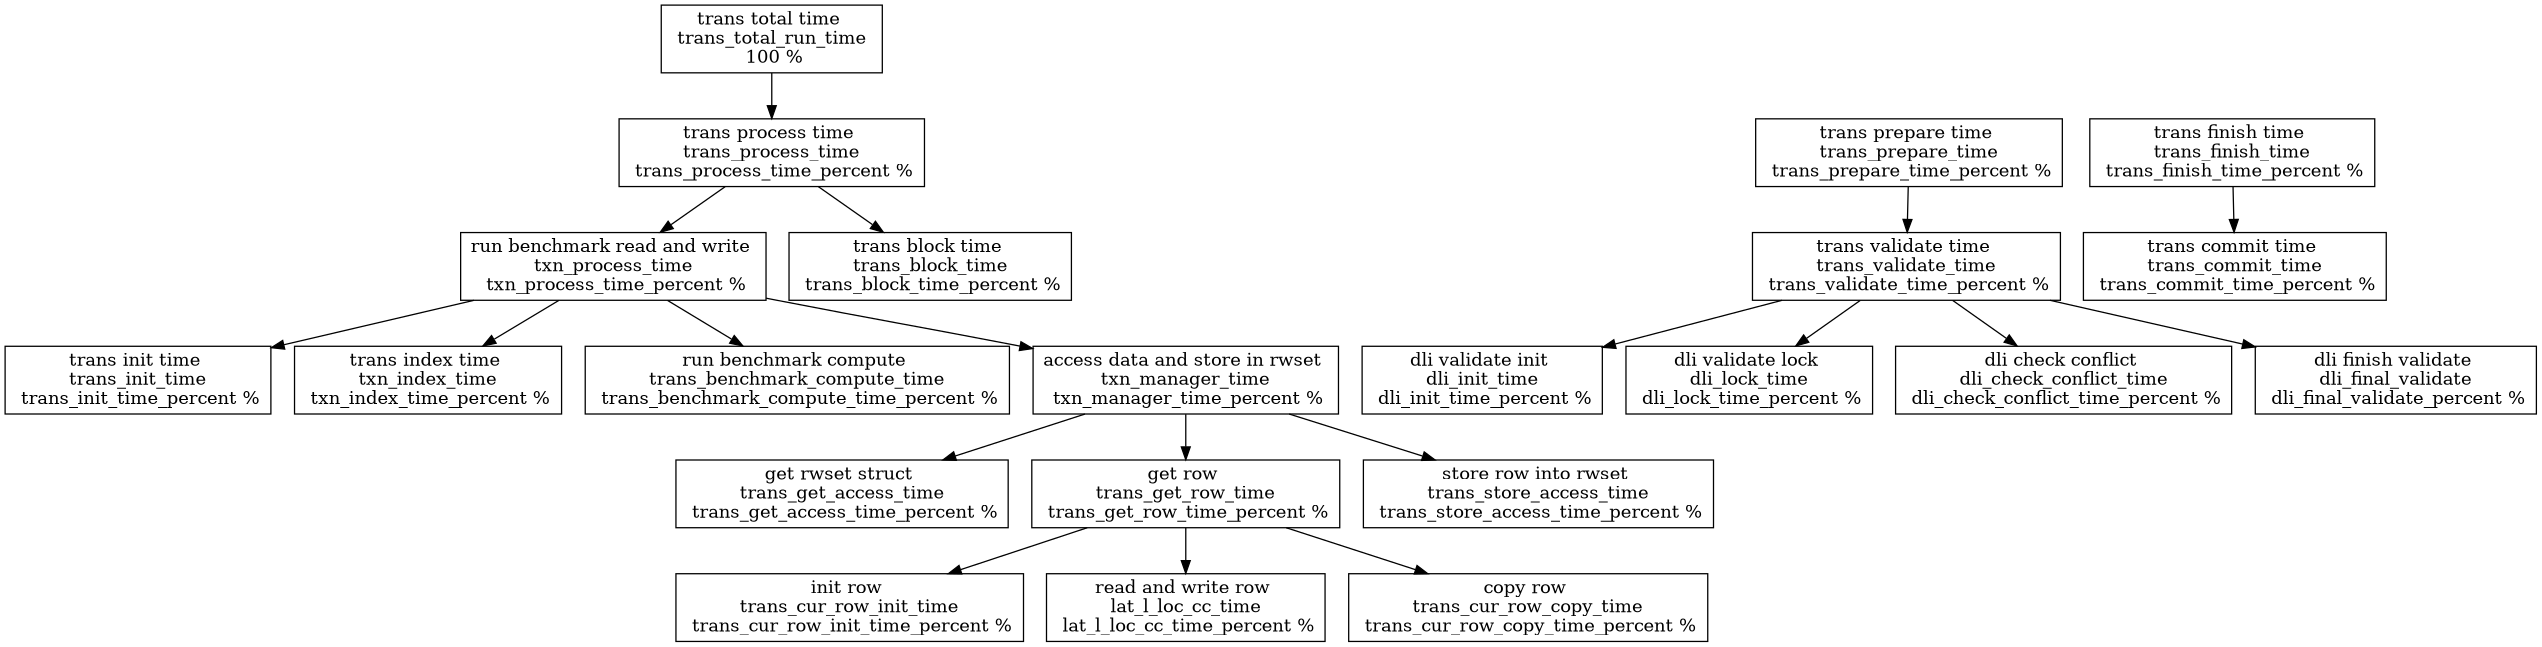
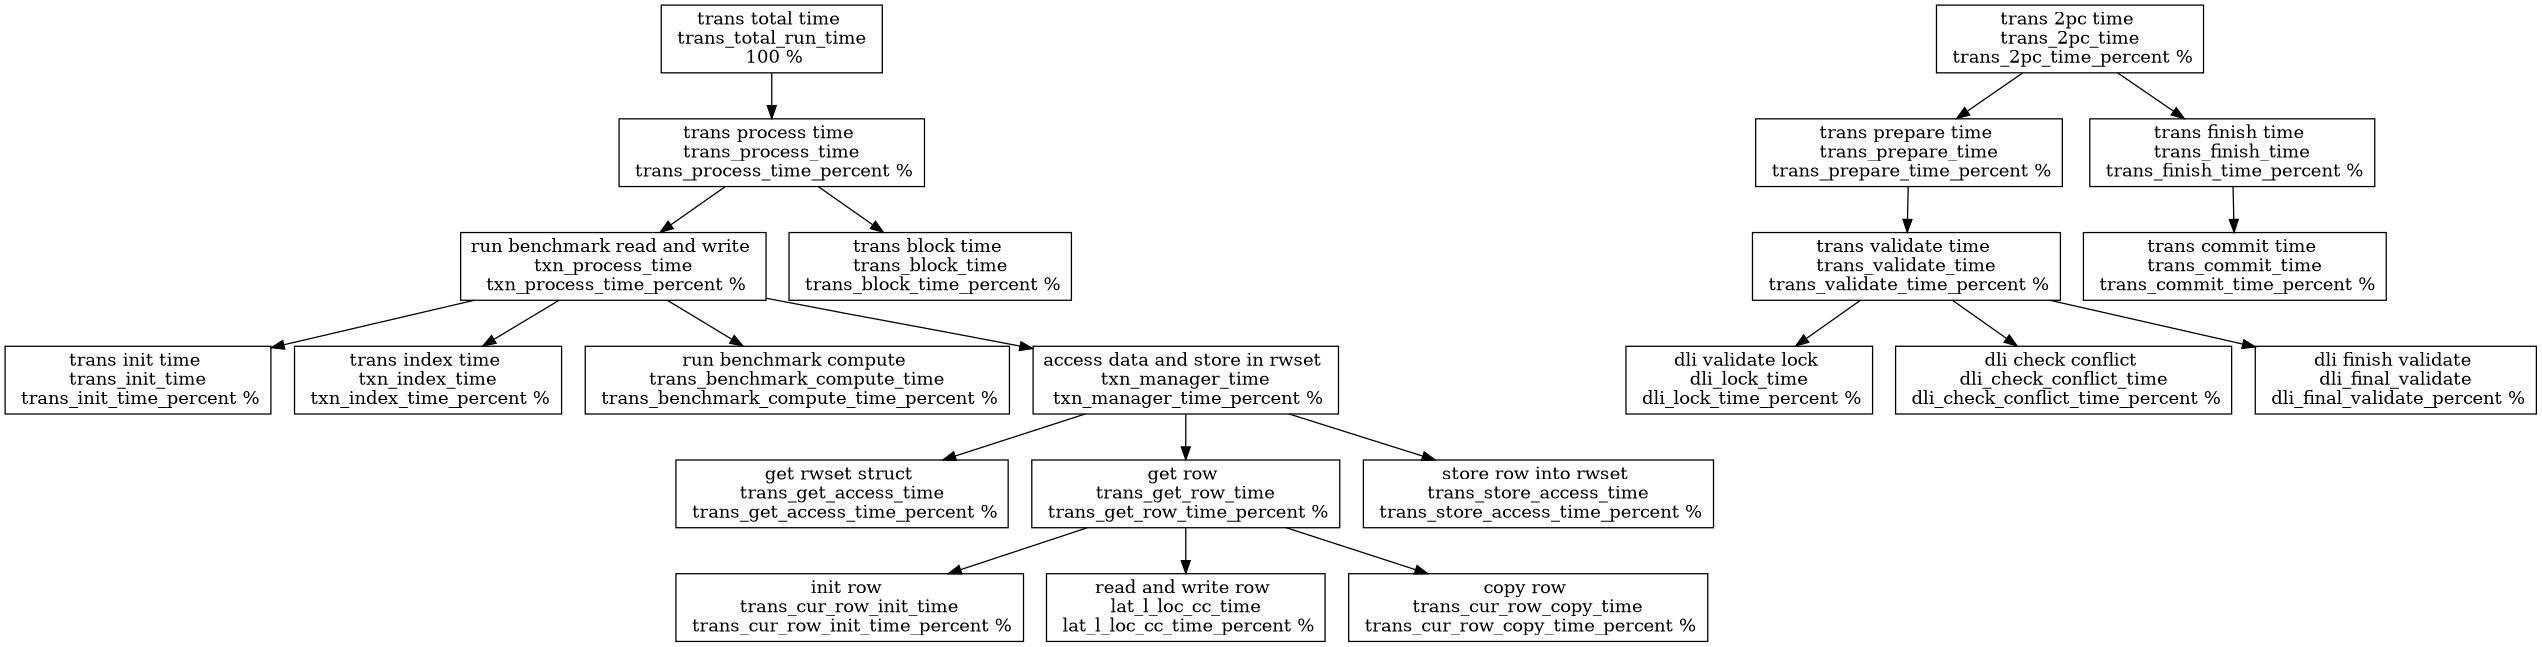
none -> (2070, 39)
(1482, 380) -> none
